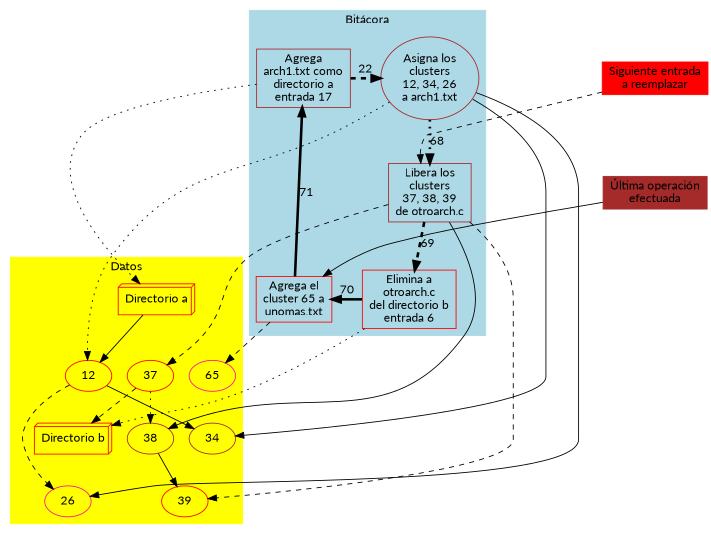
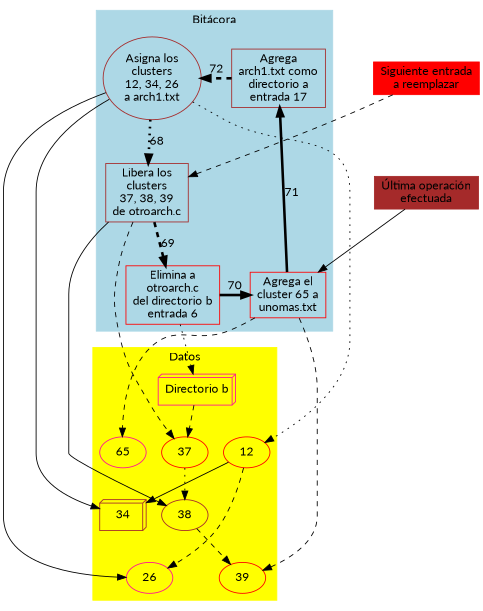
(365, 69) -> (217, 69)
(156, 299) -> none
(117, 403) -> (192, 417)
(73, 439) -> (197, 390)
(212, 439) -> (123, 515)
(482, 459) -> (317, 452)
(166, 466) -> (211, 544)
